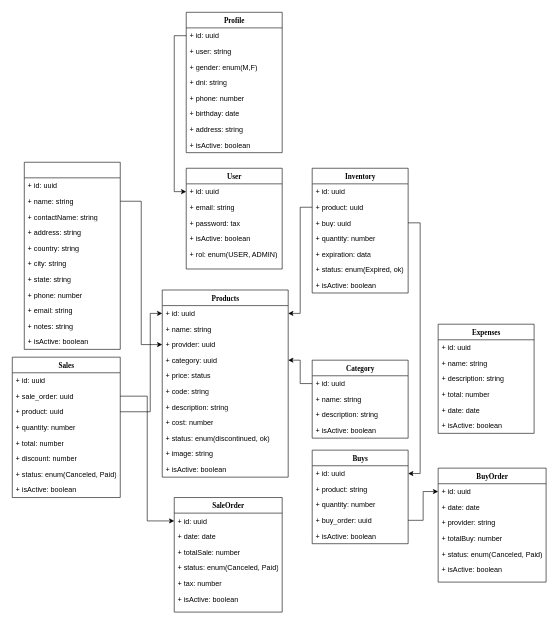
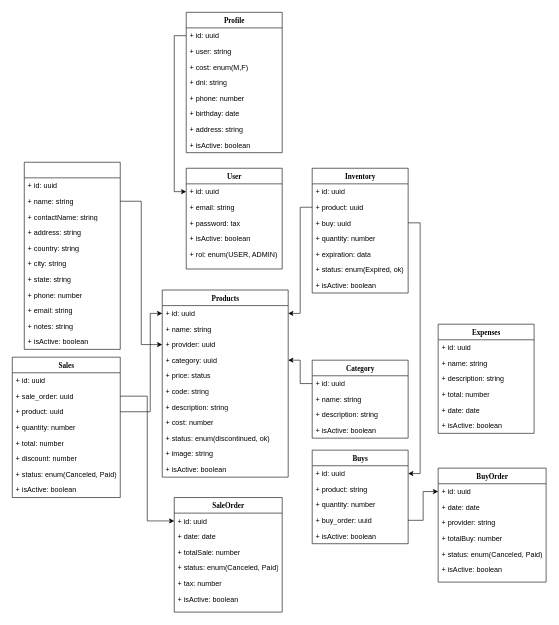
(224, 68) -> (220, 68)
